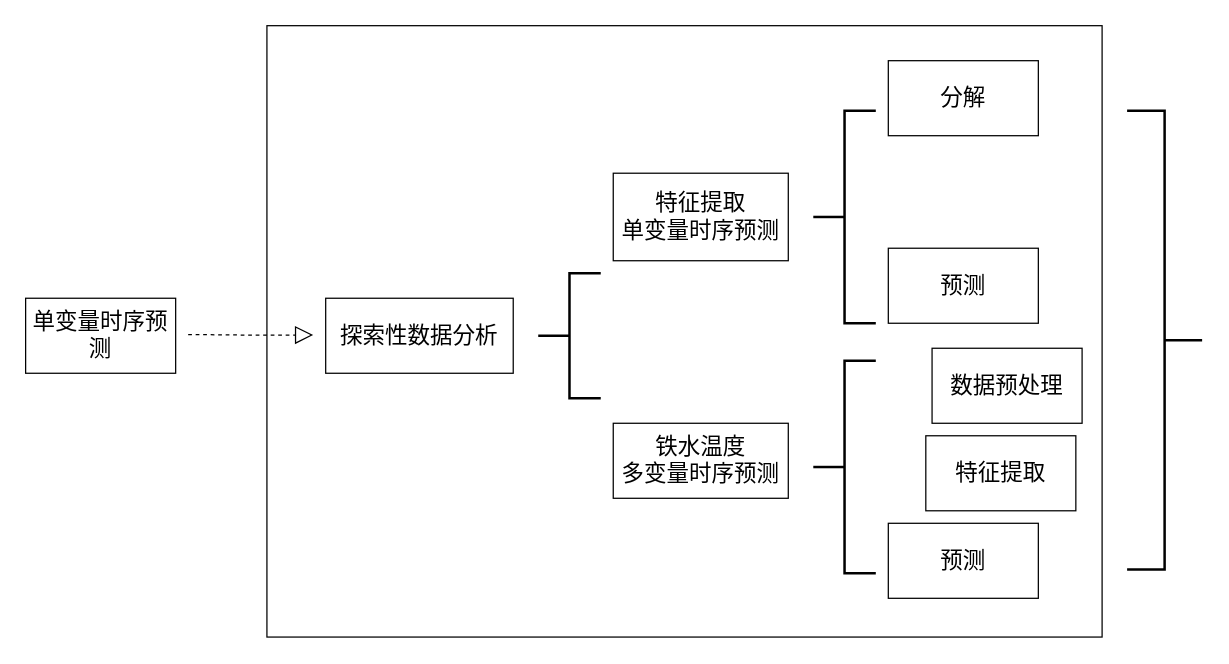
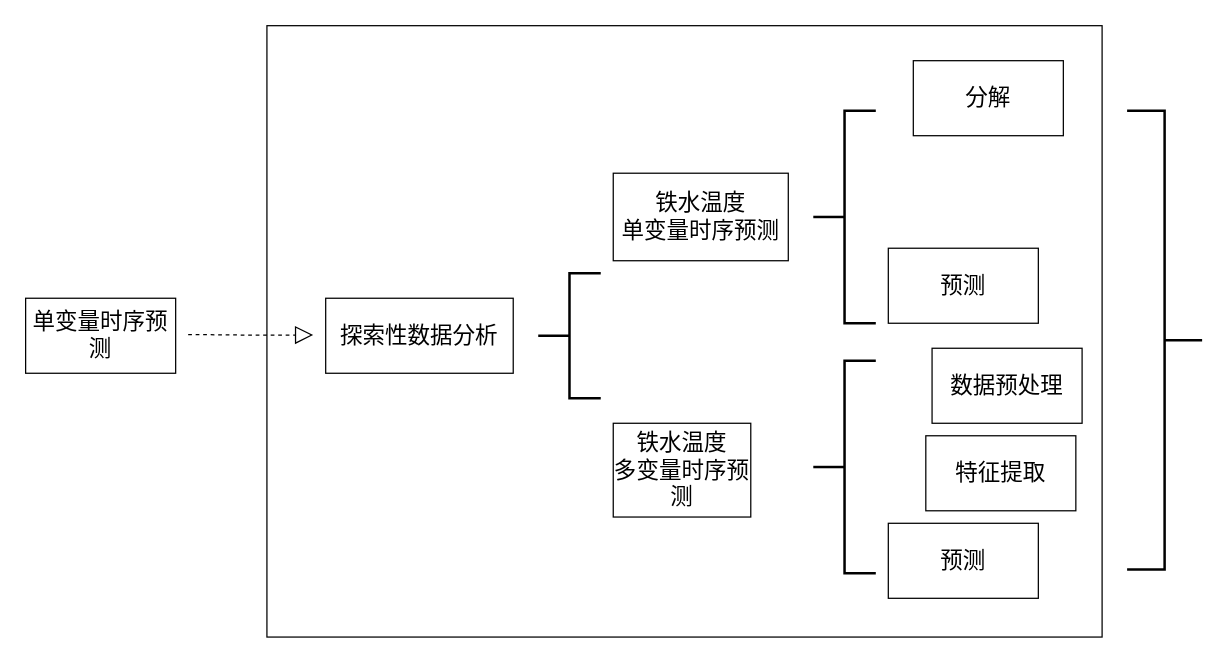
(963, 98) -> (988, 98)
(701, 217) -> (701, 217)
(701, 461) -> (682, 470)
